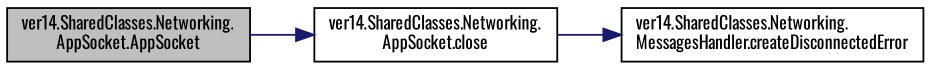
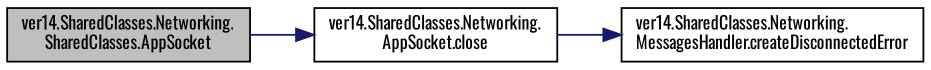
(129, 35) -> (129, 35)
